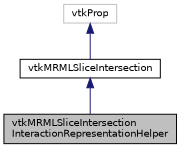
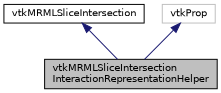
(90, 46) -> (159, 45)
